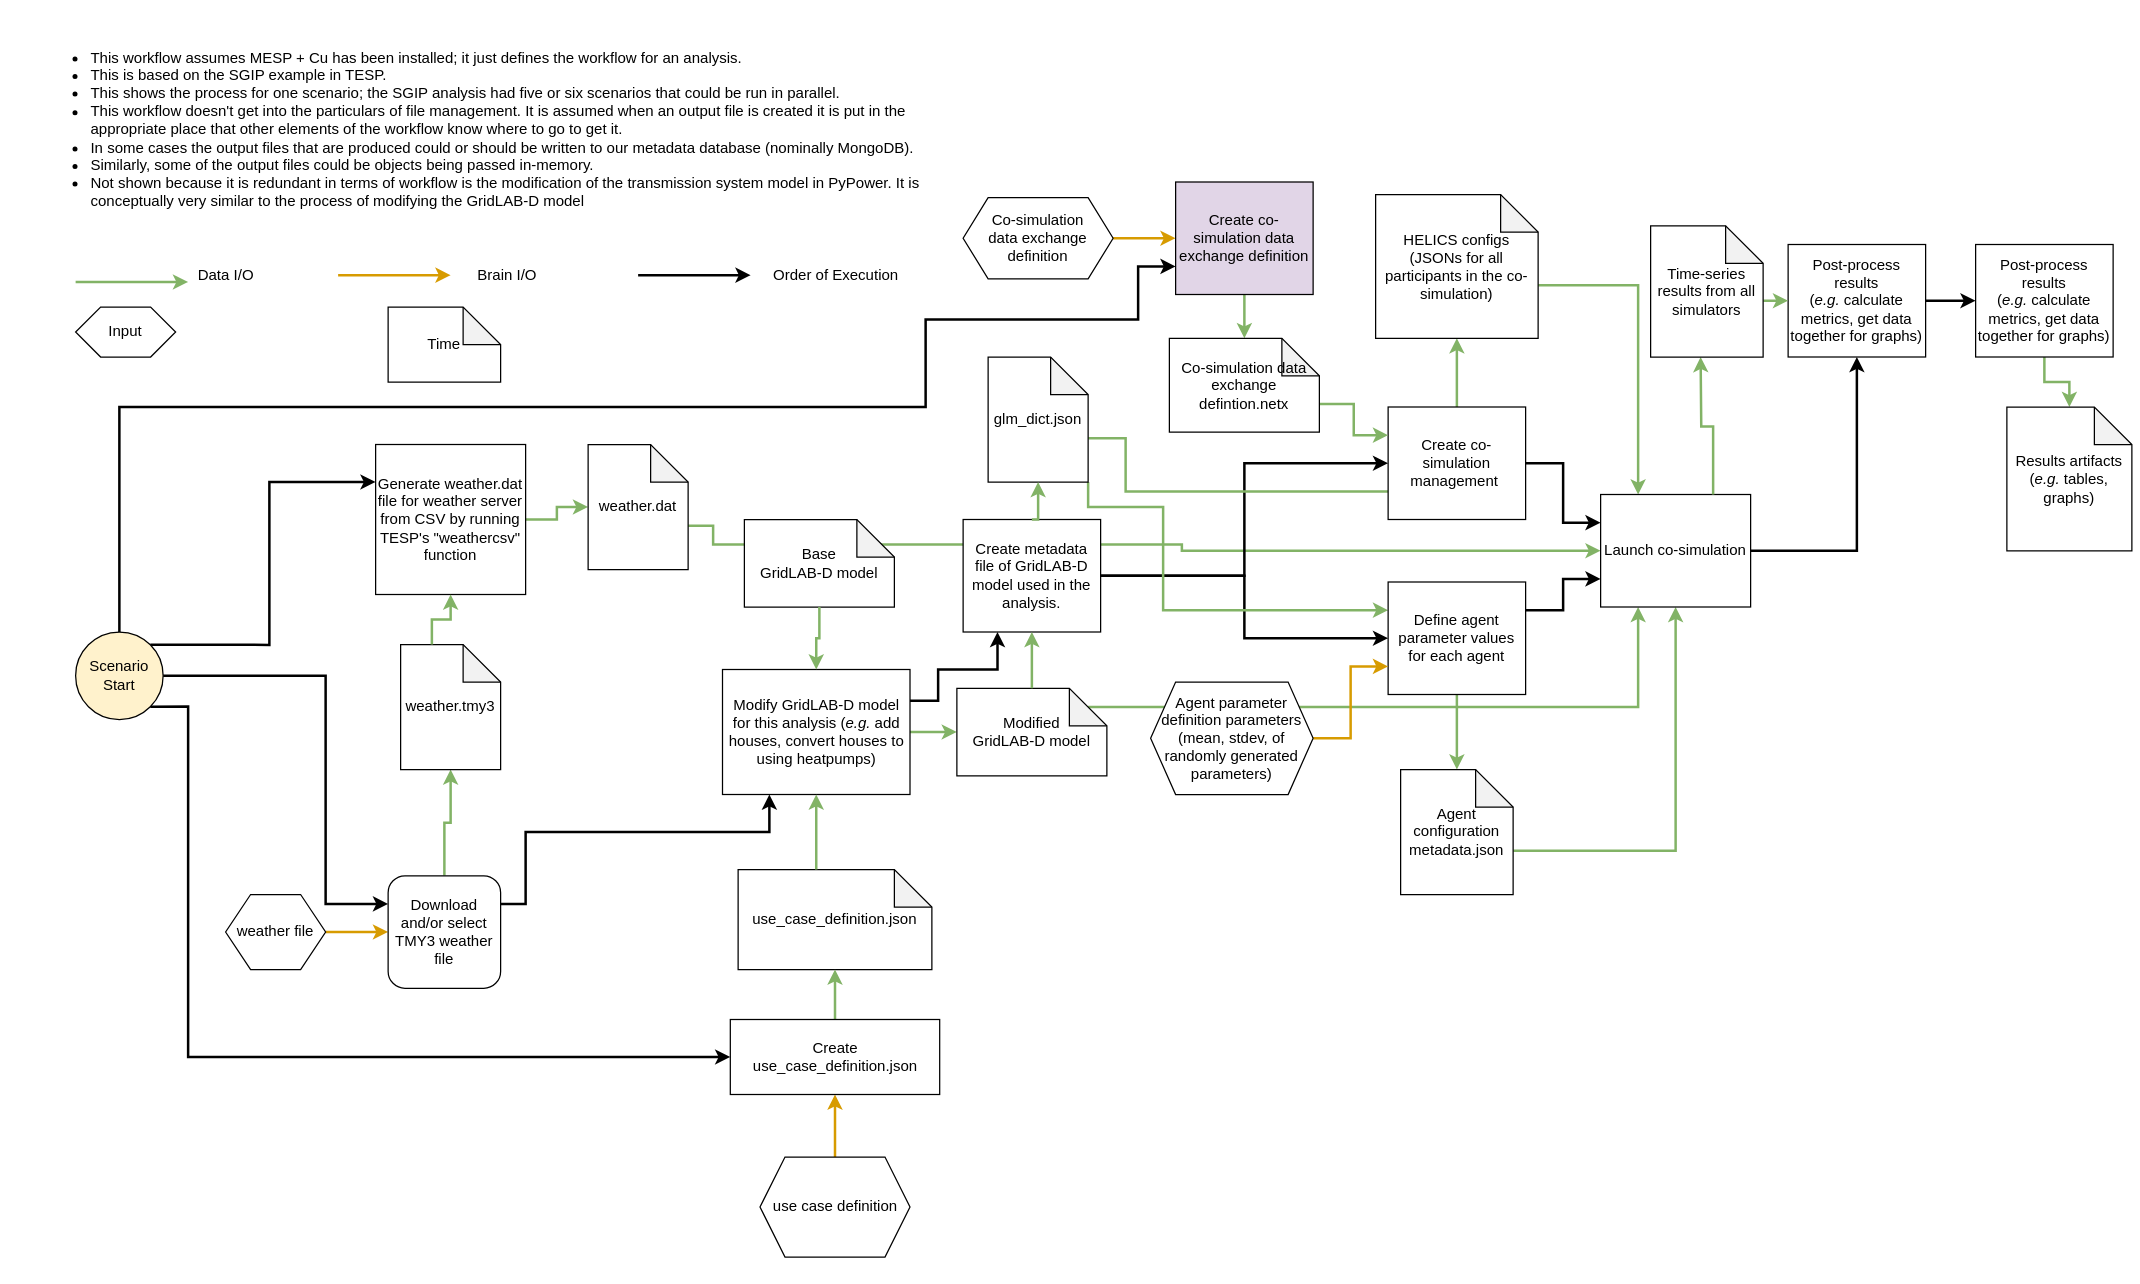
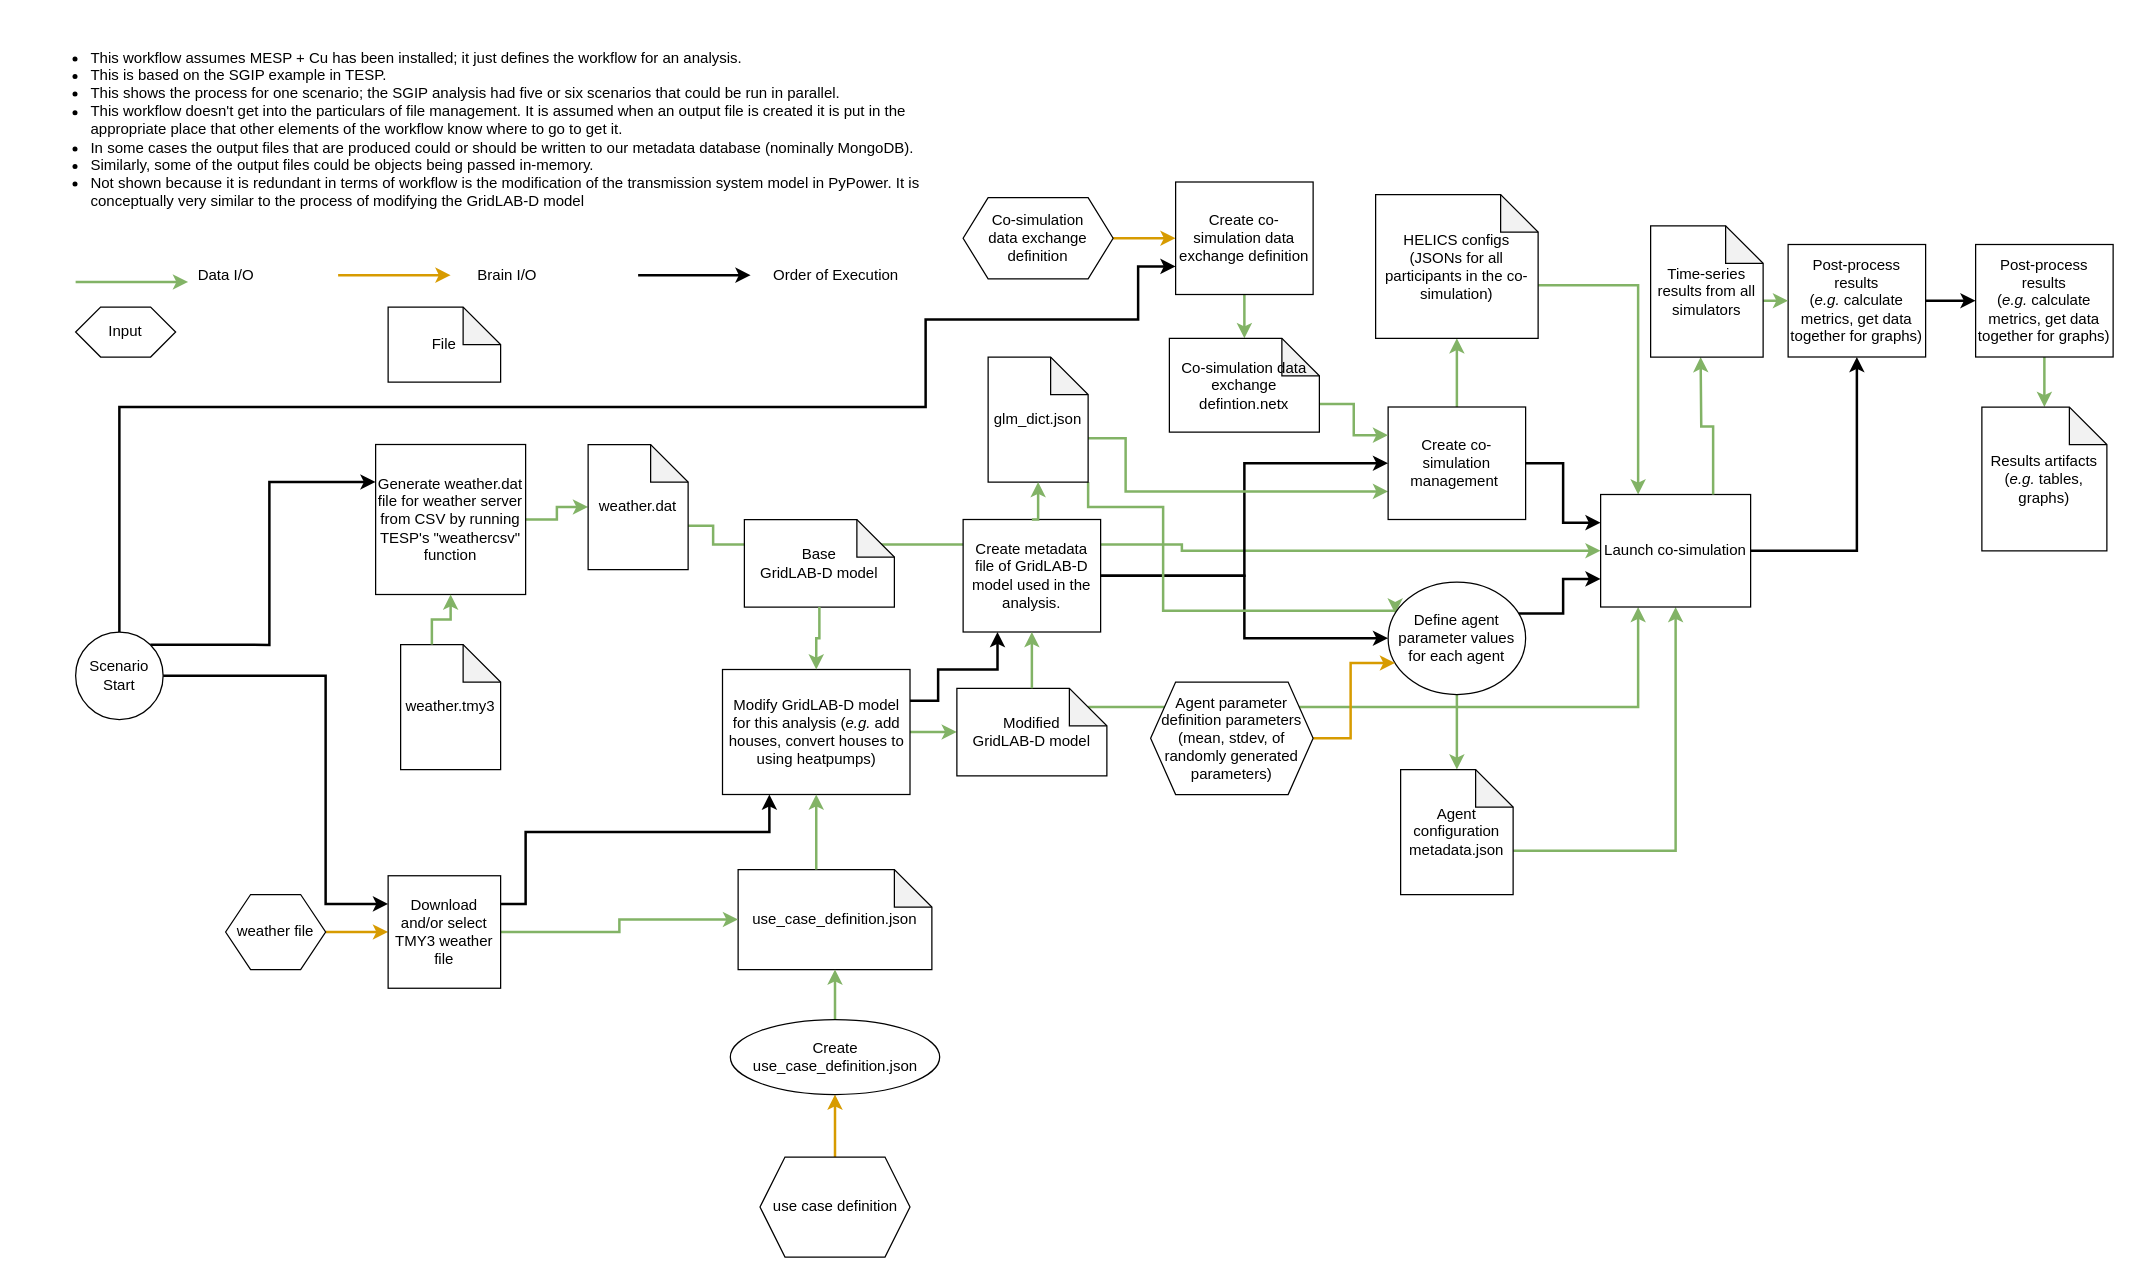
(1244, 238) -> (1244, 238)
(444, 344) -> (444, 344)
(2069, 479) -> (2044, 479)
(1380, 491) -> (1375, 491)
(1457, 638) -> (1457, 638)
(119, 676) -> (119, 676)
(444, 826) -> (619, 931)
(444, 932) -> (444, 932)
(260, 1057) -> none
(835, 1057) -> (835, 1057)
